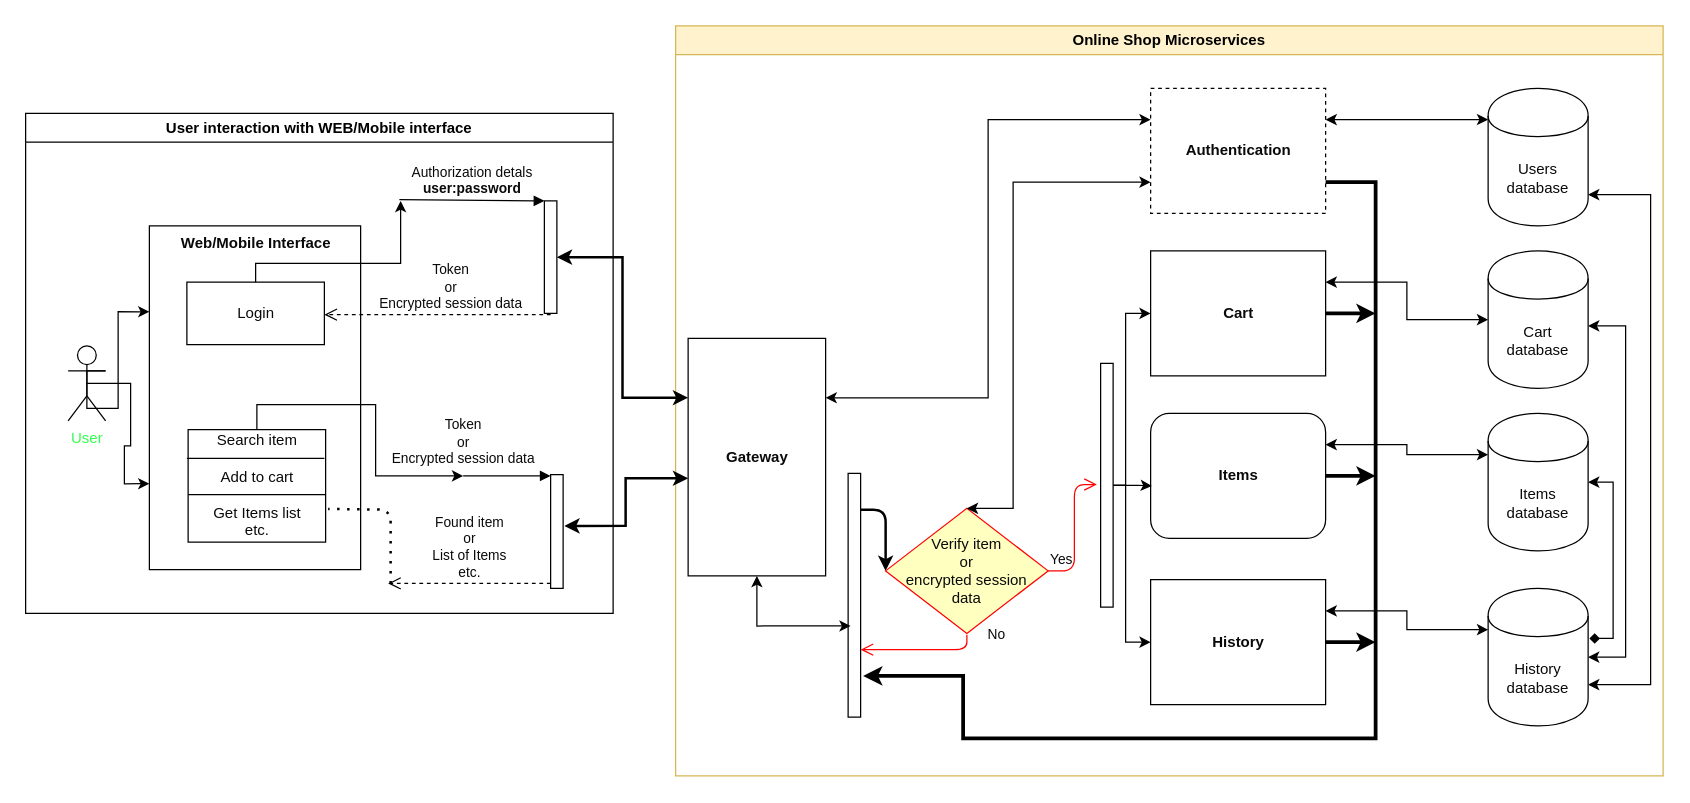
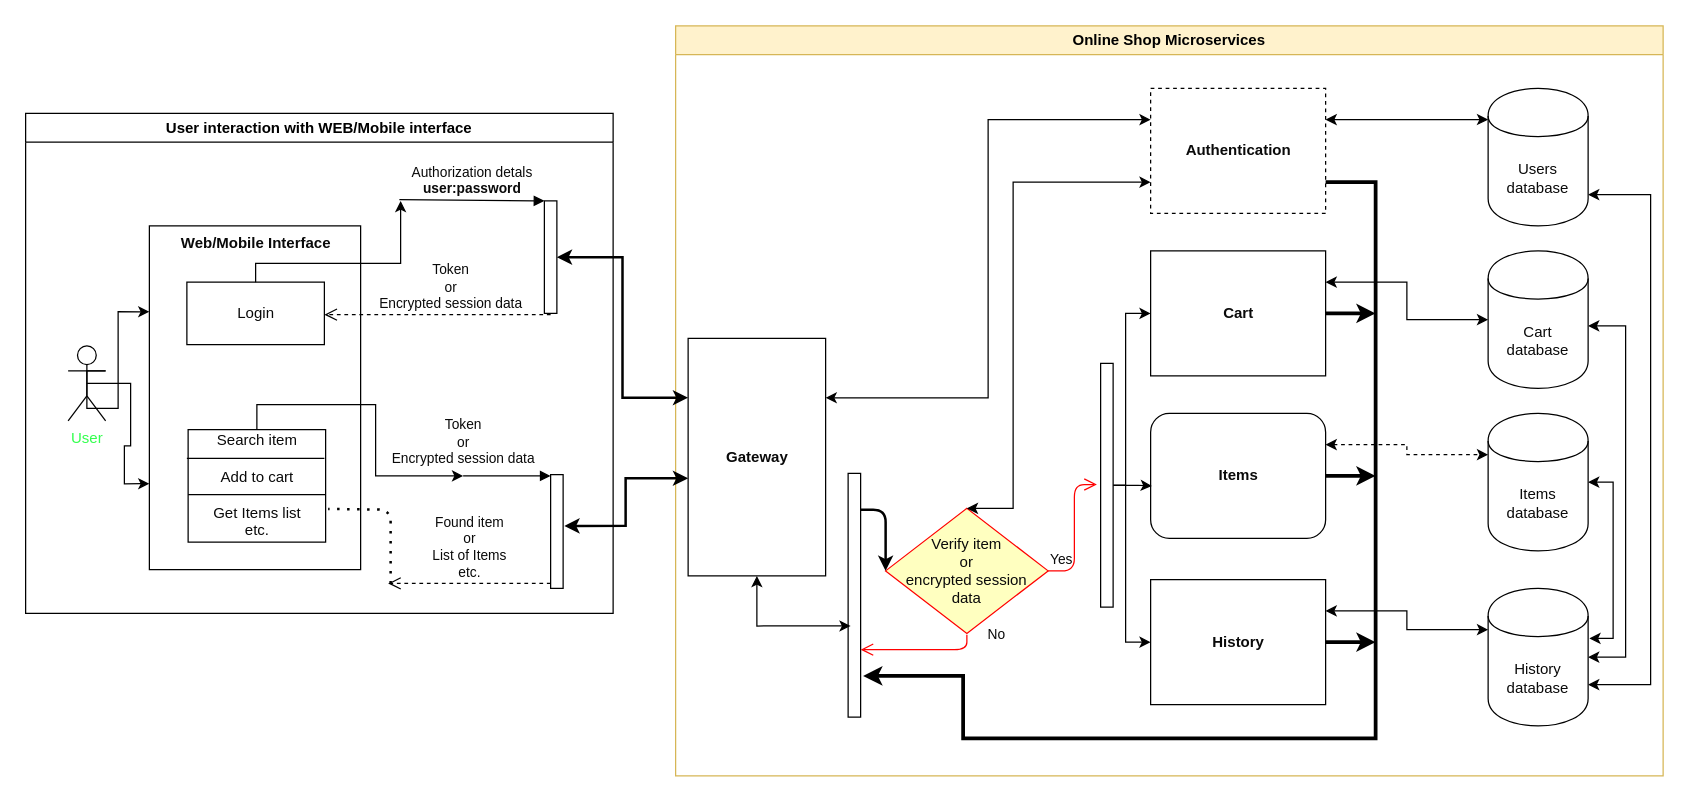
(1407, 449) -> (1407, 449)
(1600, 638) -> (1598, 638)
